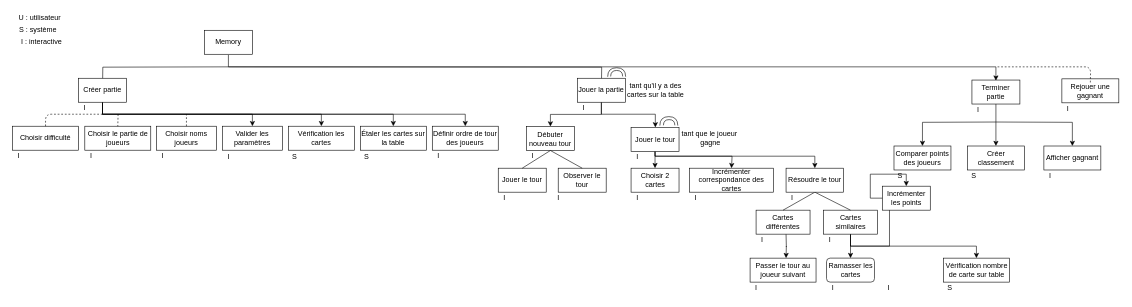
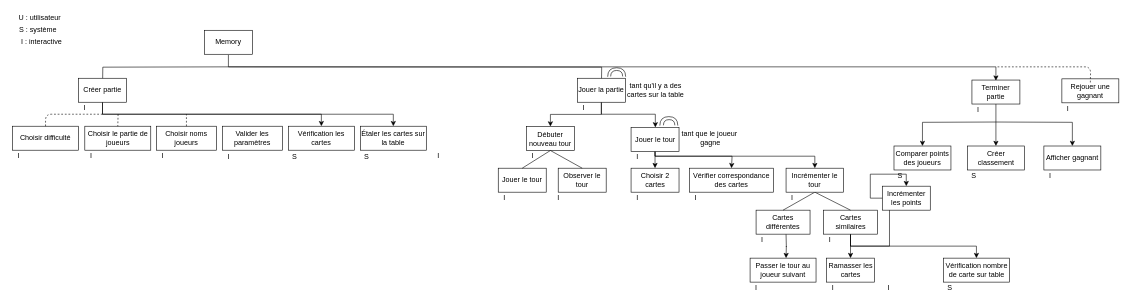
(252, 119) -> none
(465, 120) -> none
(465, 138) -> none
(732, 180) -> (732, 180)
(815, 180) -> (815, 180)
(851, 270) -> (851, 270)
